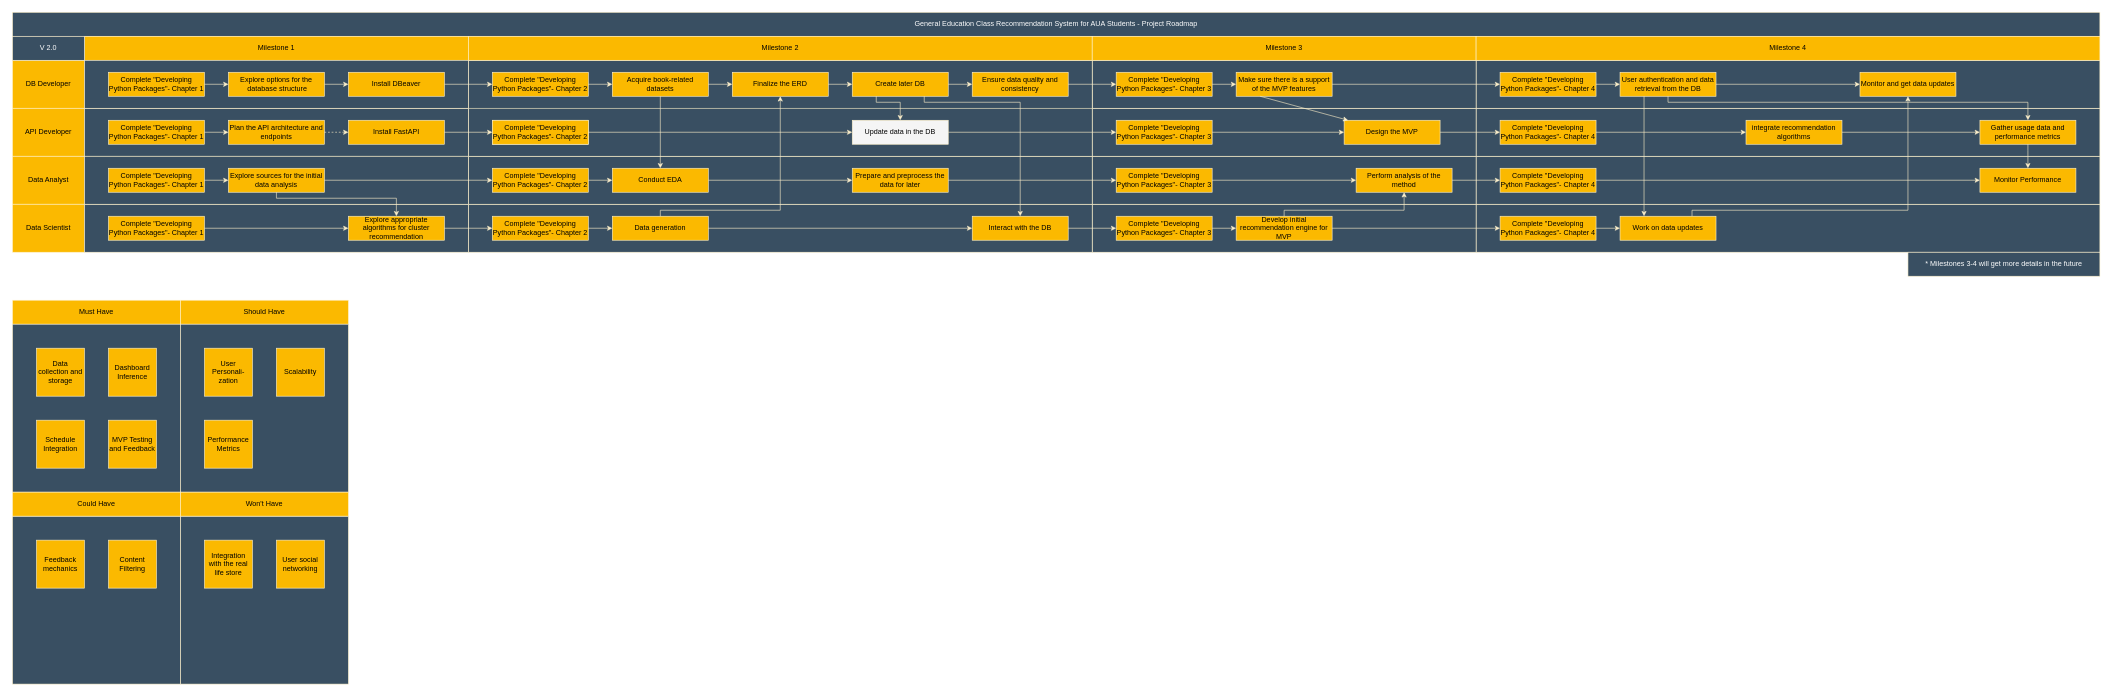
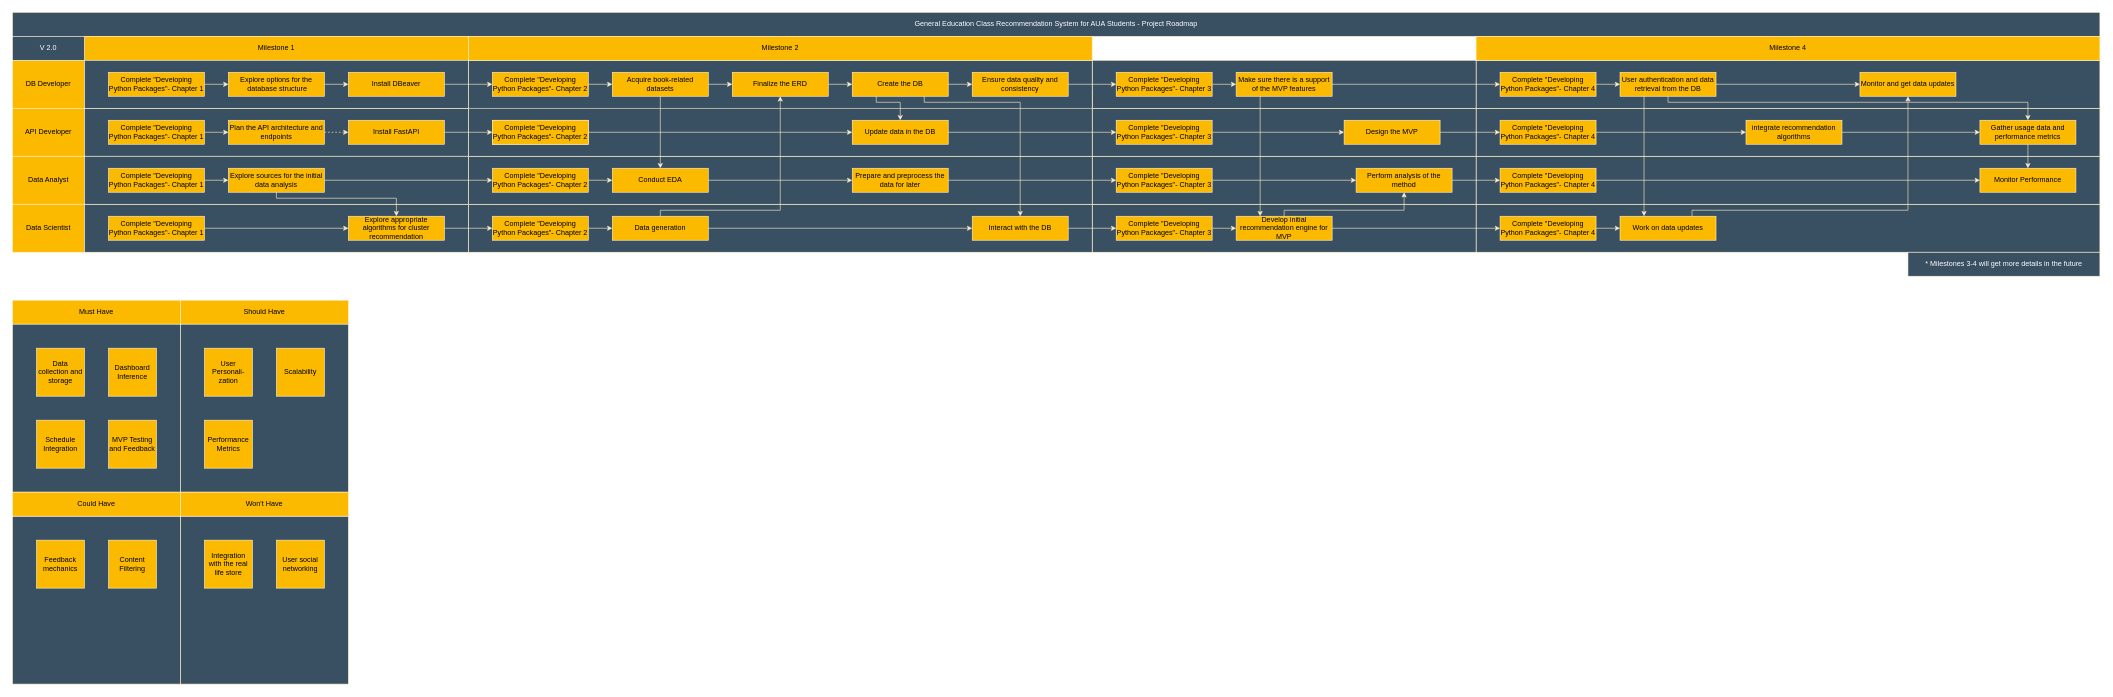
(1284, 48) -> none
(900, 84) -> (900, 84)
(1303, 108) -> (1260, 210)
(900, 132) -> (900, 132)
